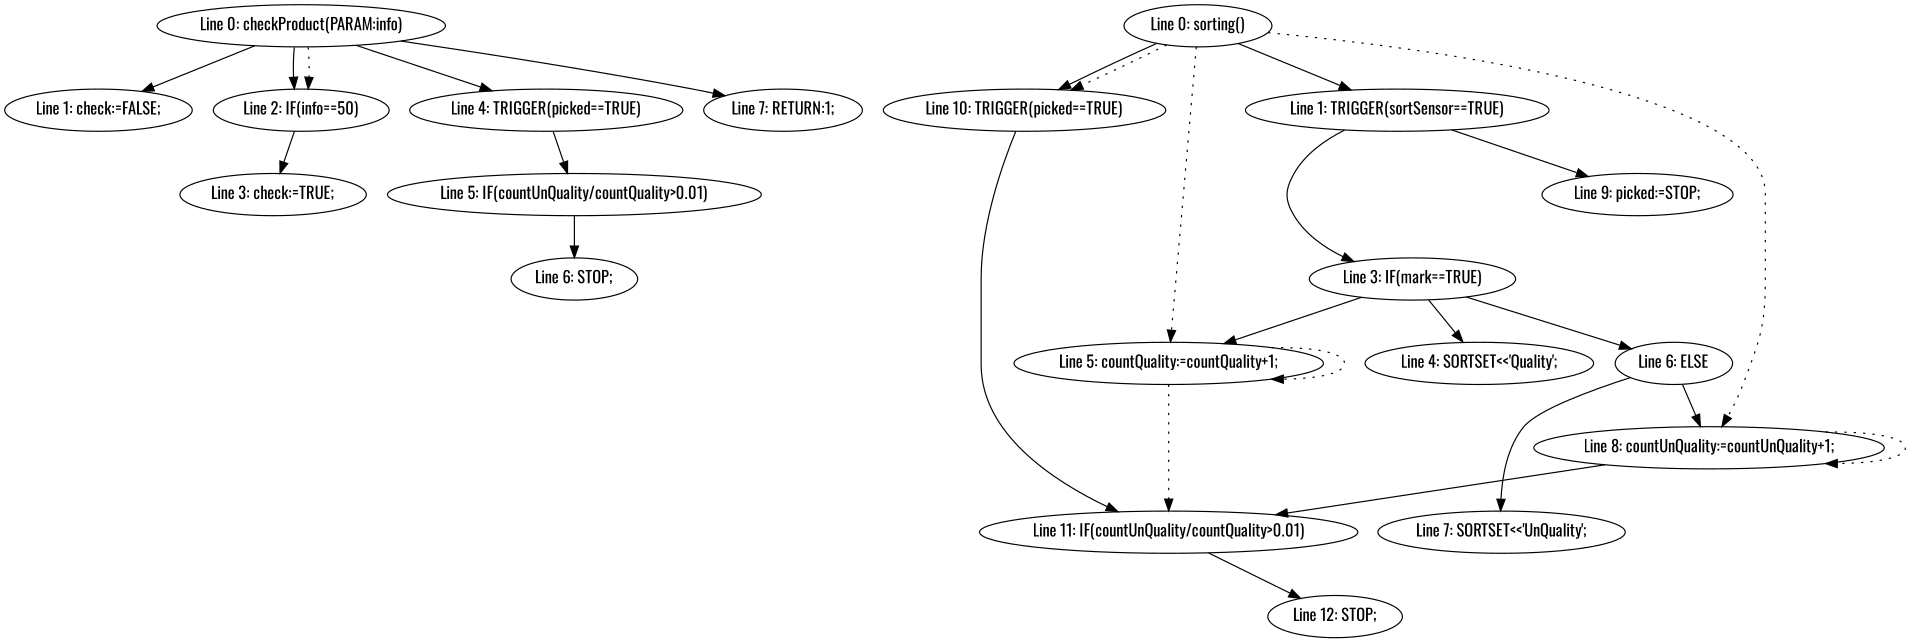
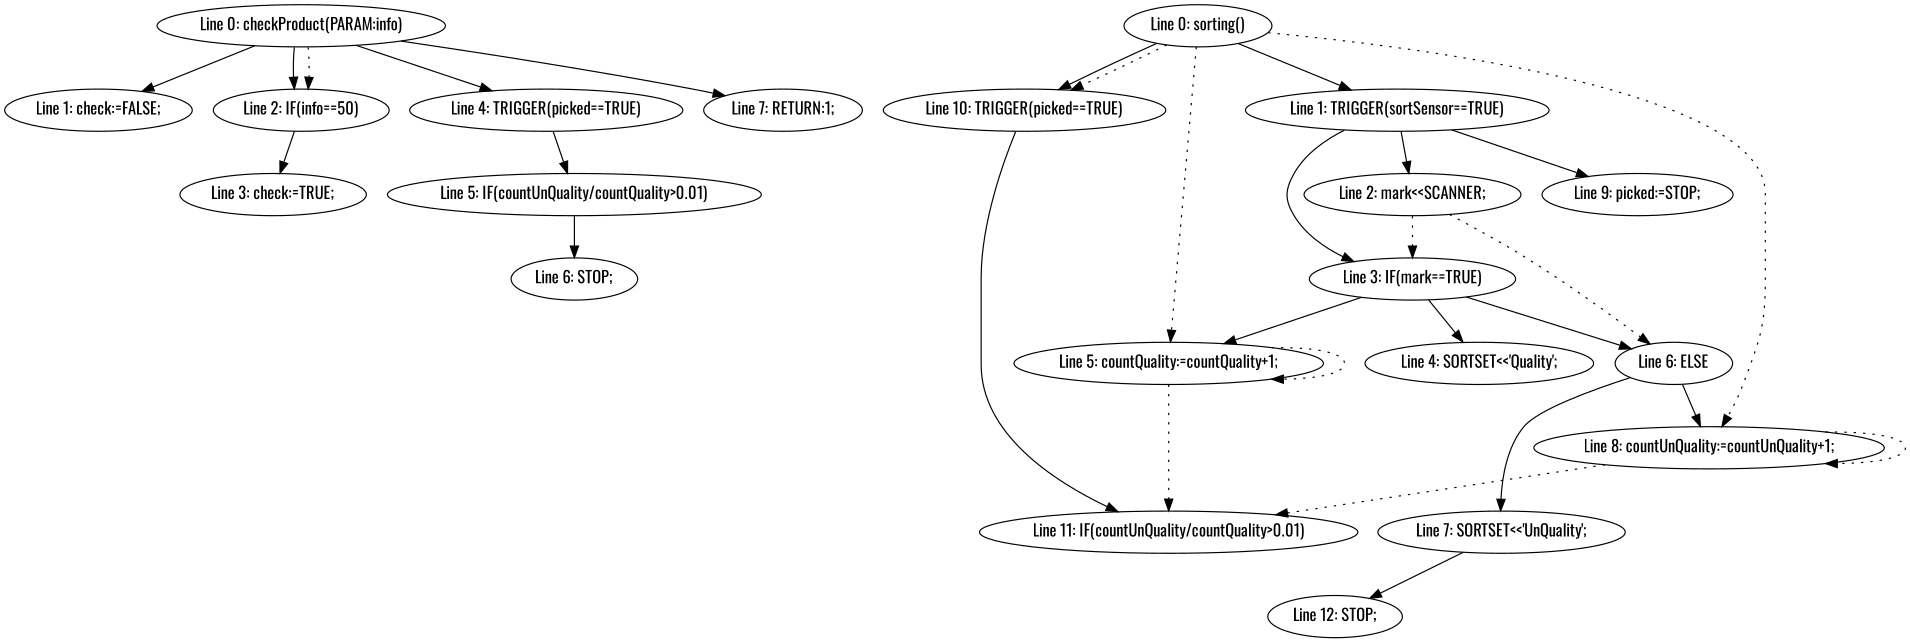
none -> (1413, 195)
(1446, 489) -> (1446, 489)
(1249, 573) -> (1422, 573)
